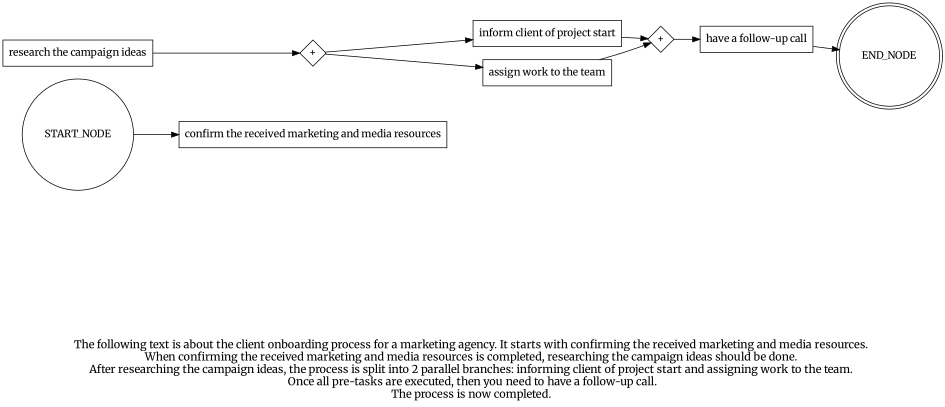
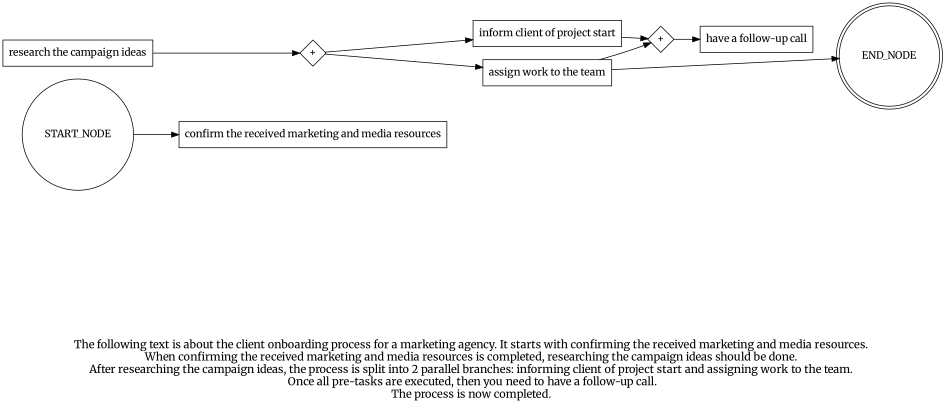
(823, 48) -> (722, 64)
